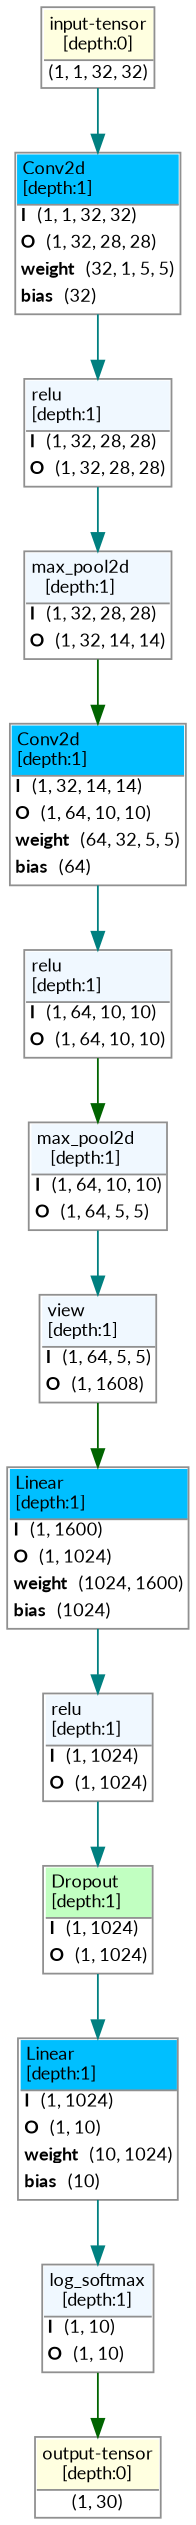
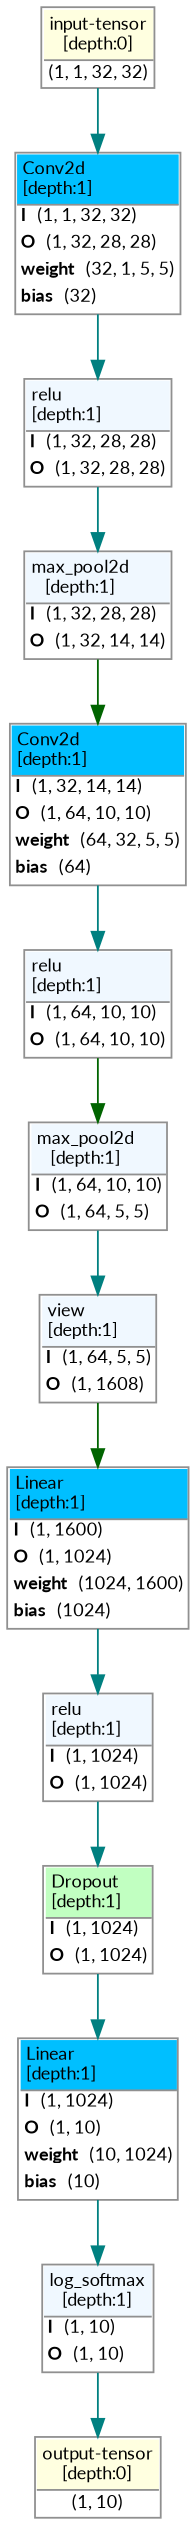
(98, 2396) -> (98, 2396)
(98, 2502) -> (98, 2502)
